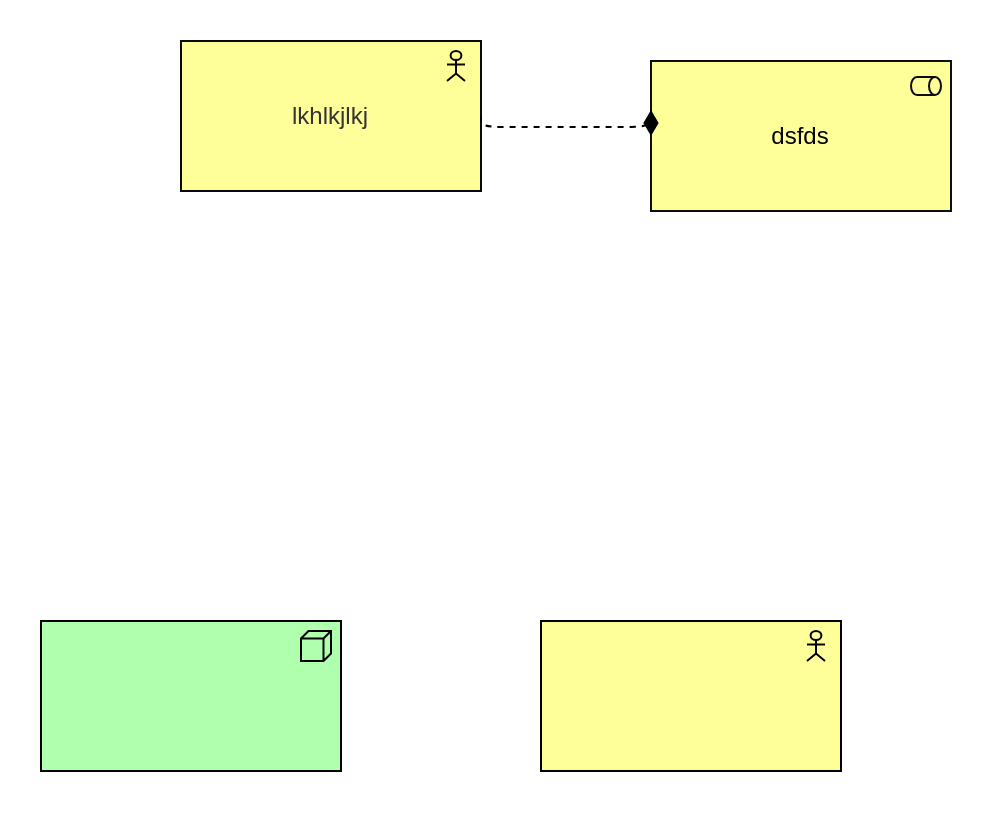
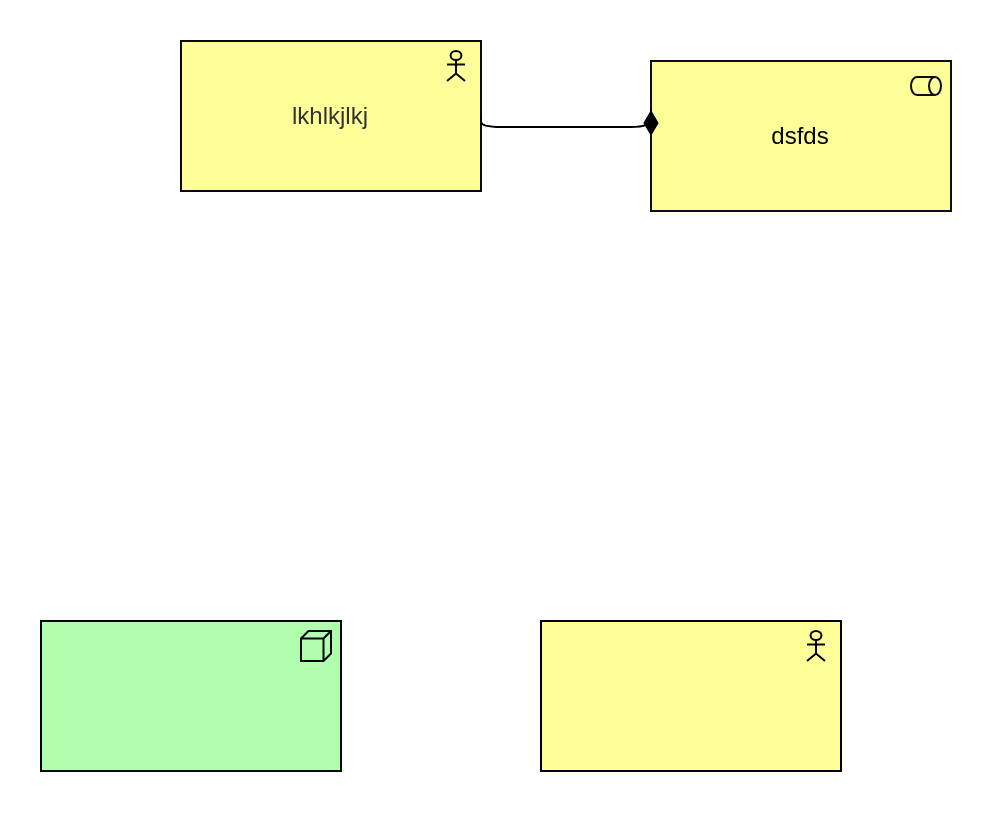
(562, 127) -> (562, 127)
